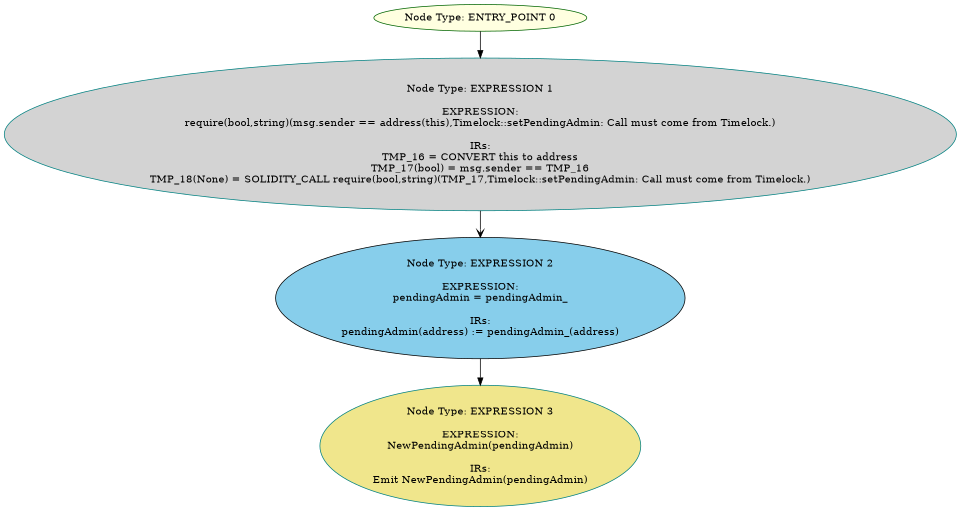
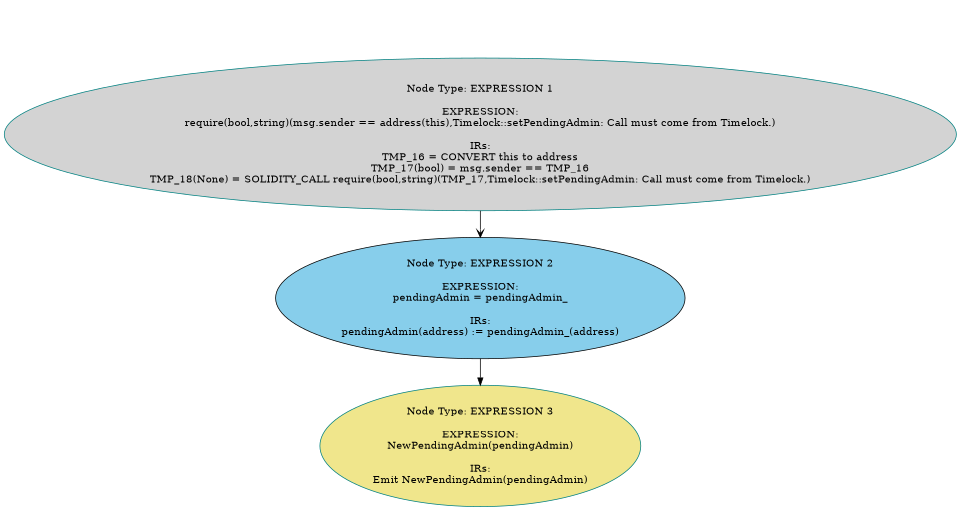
(480, 18) -> none
